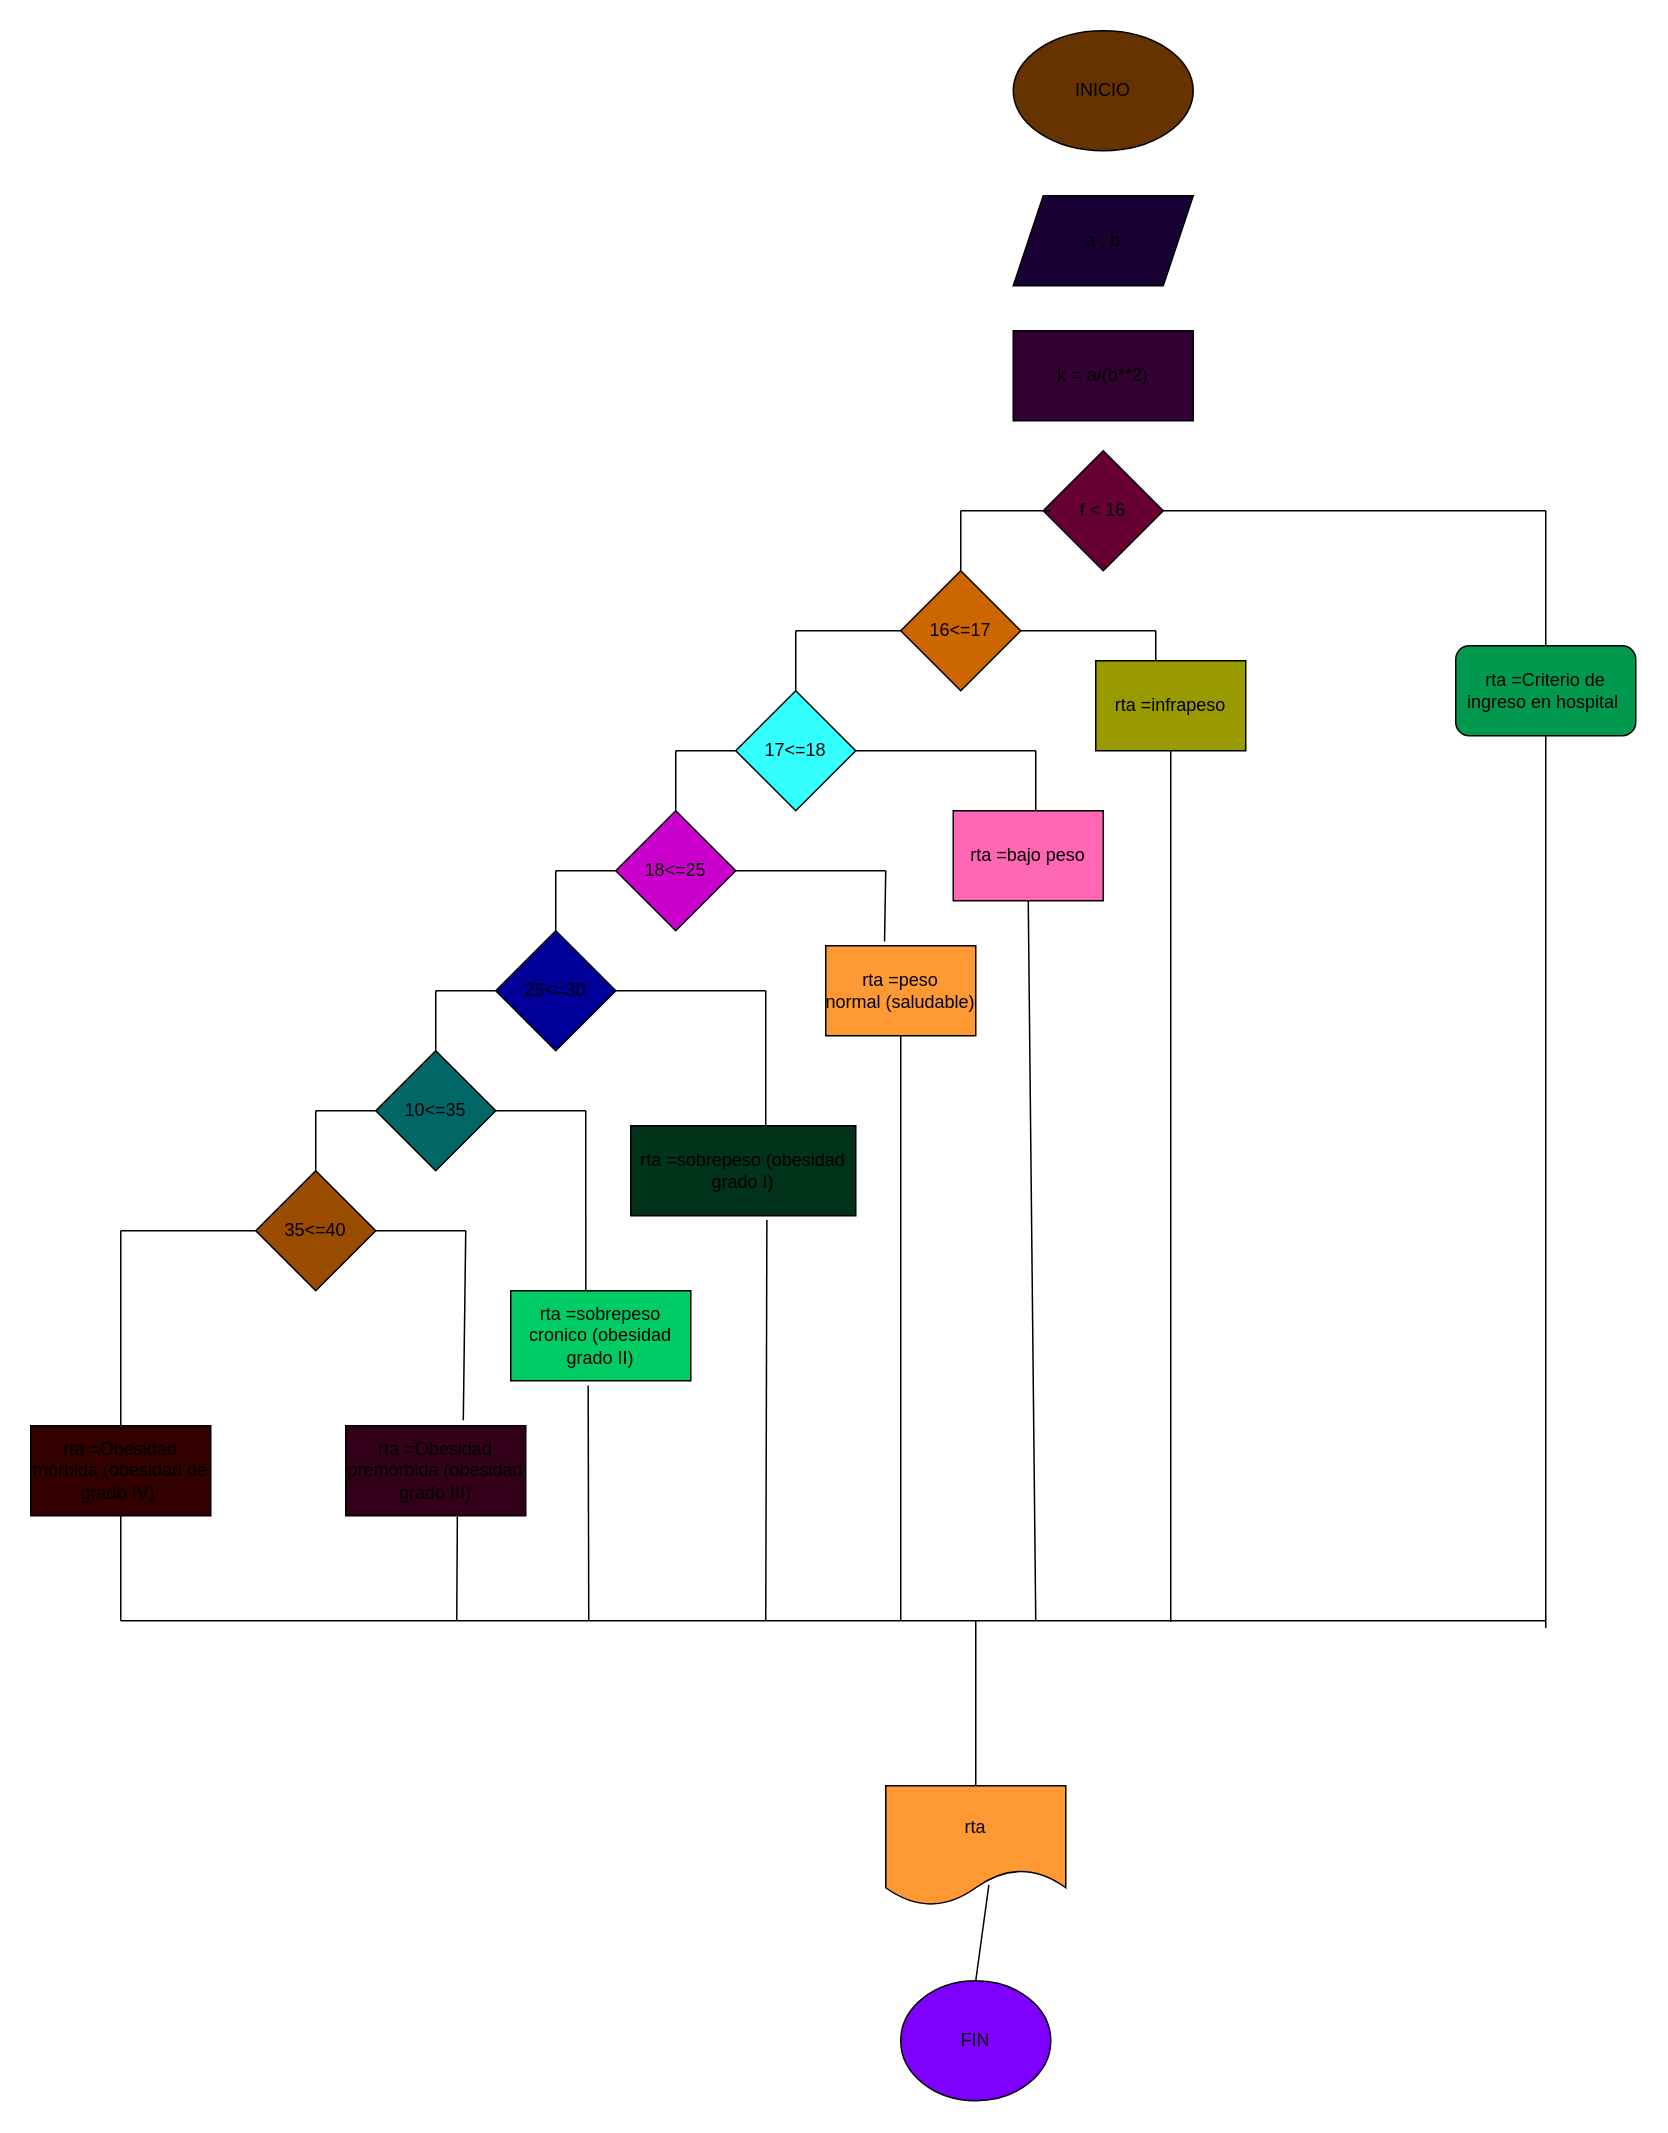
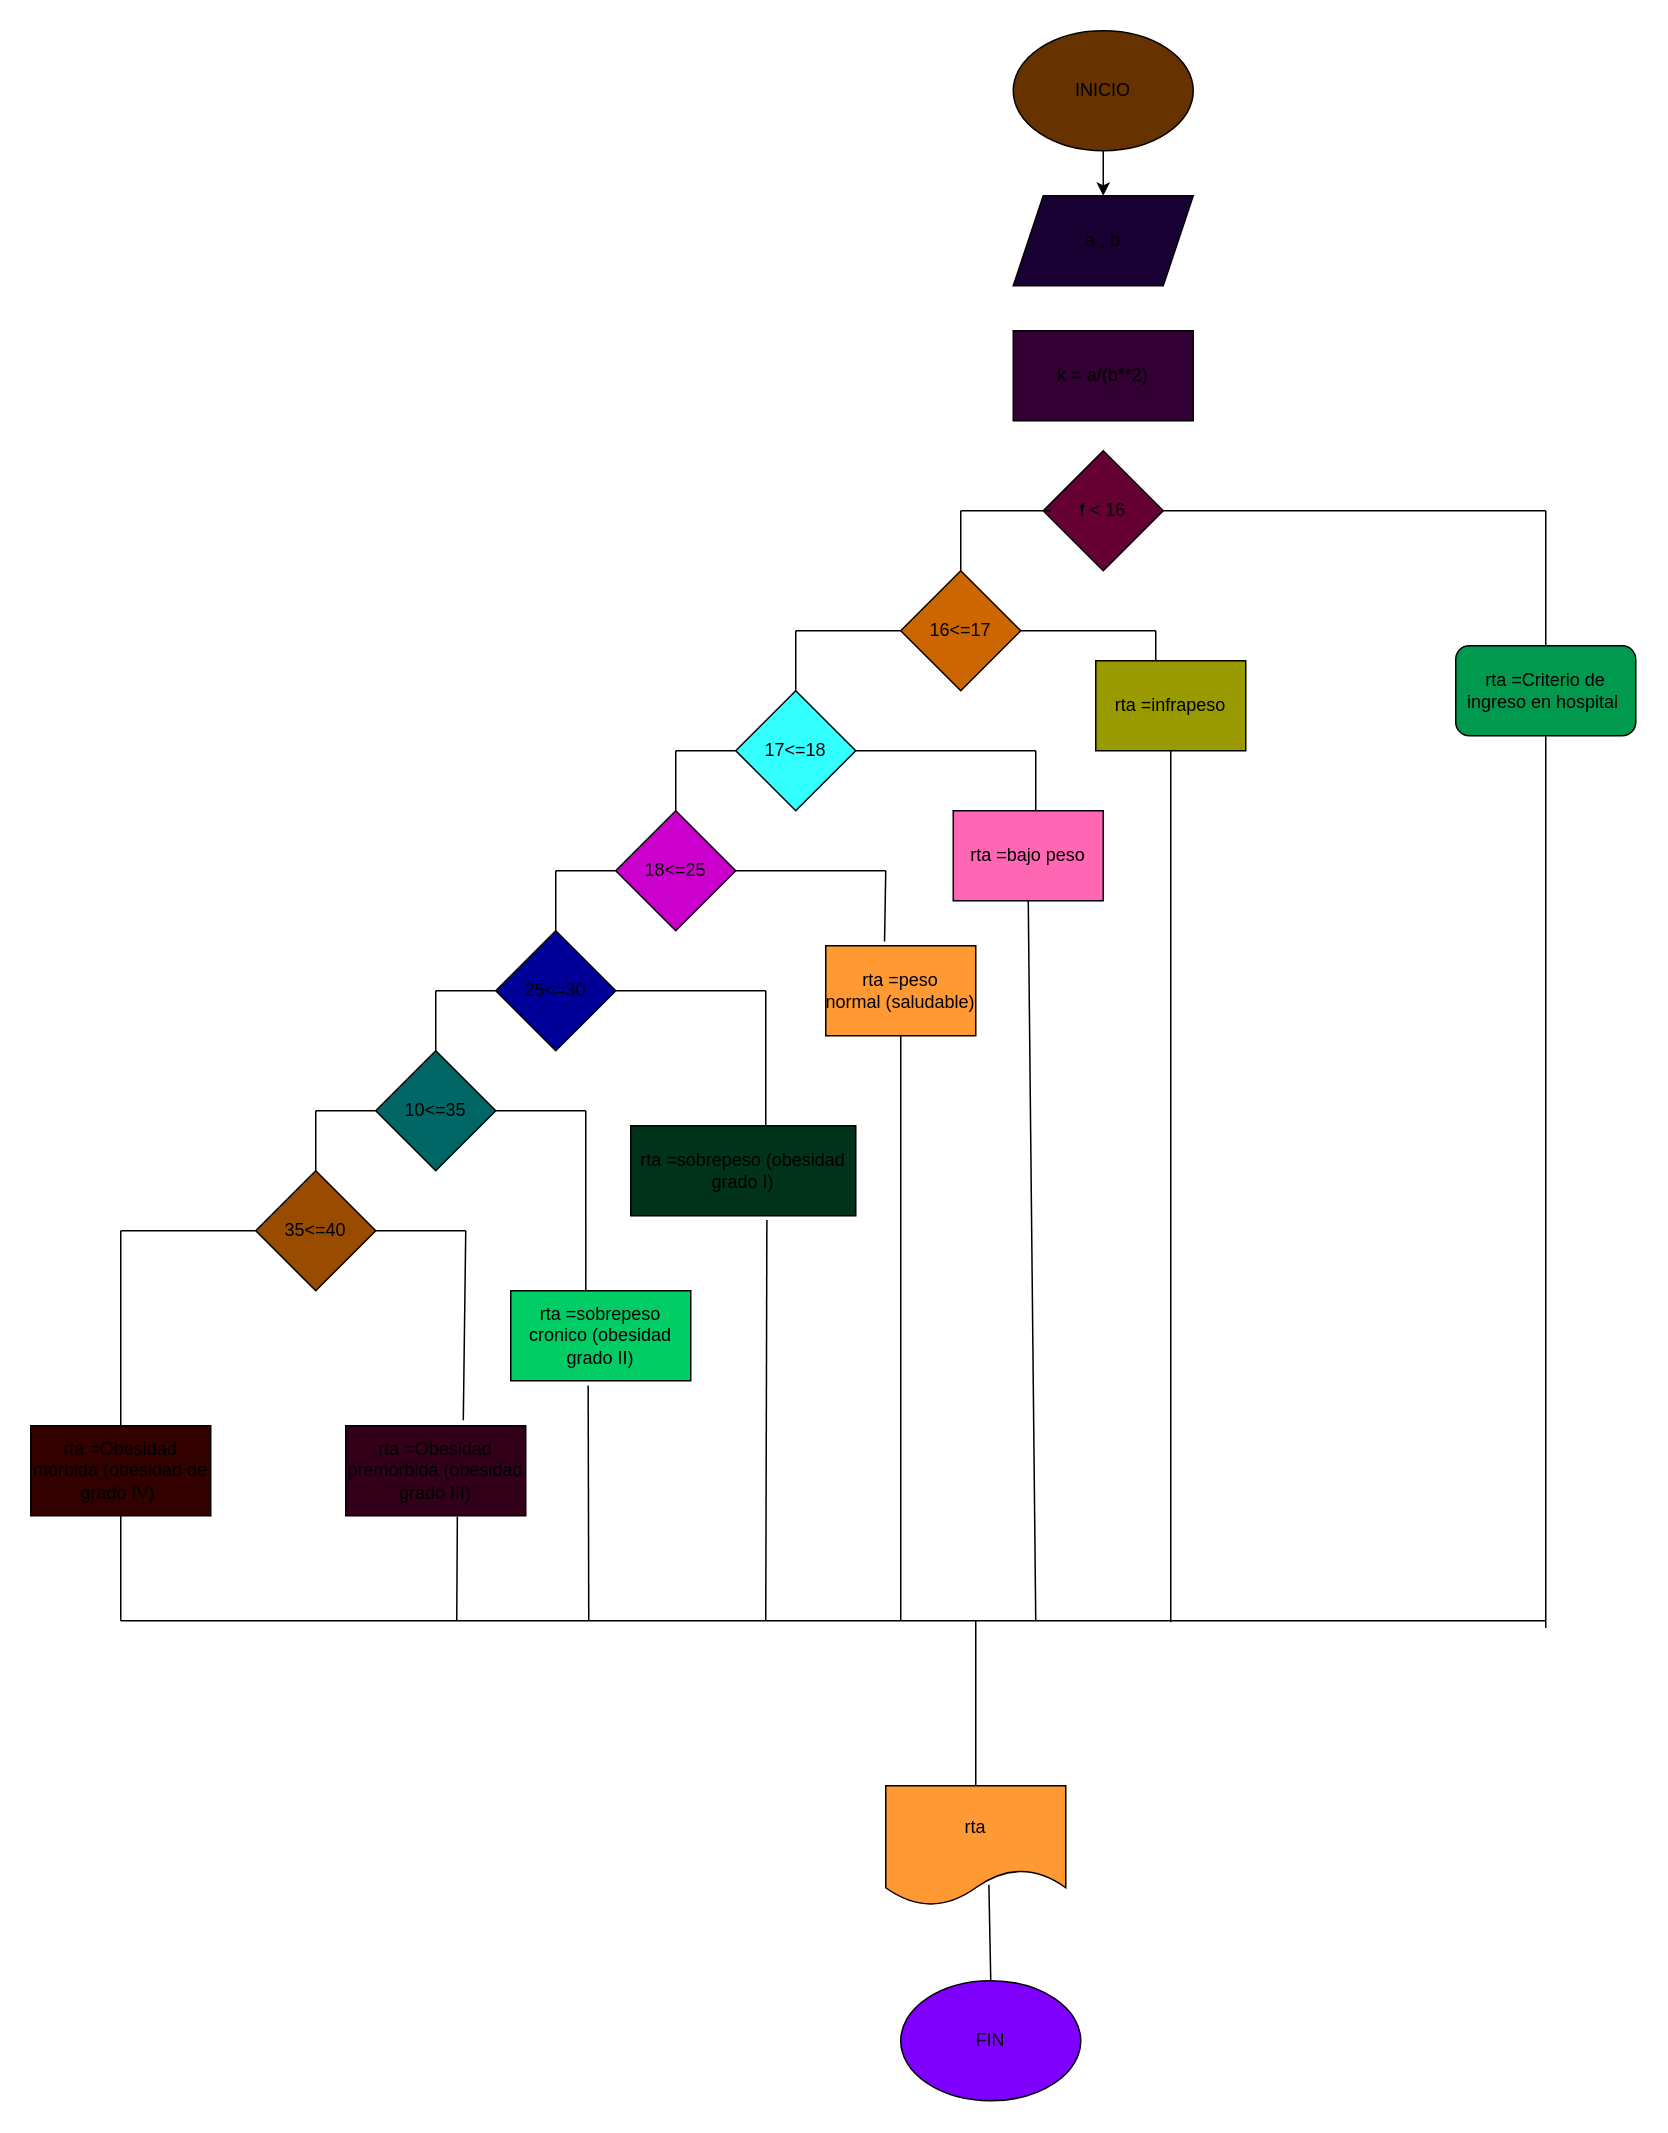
none -> (1103, 168)
(976, 2041) -> (991, 2041)
